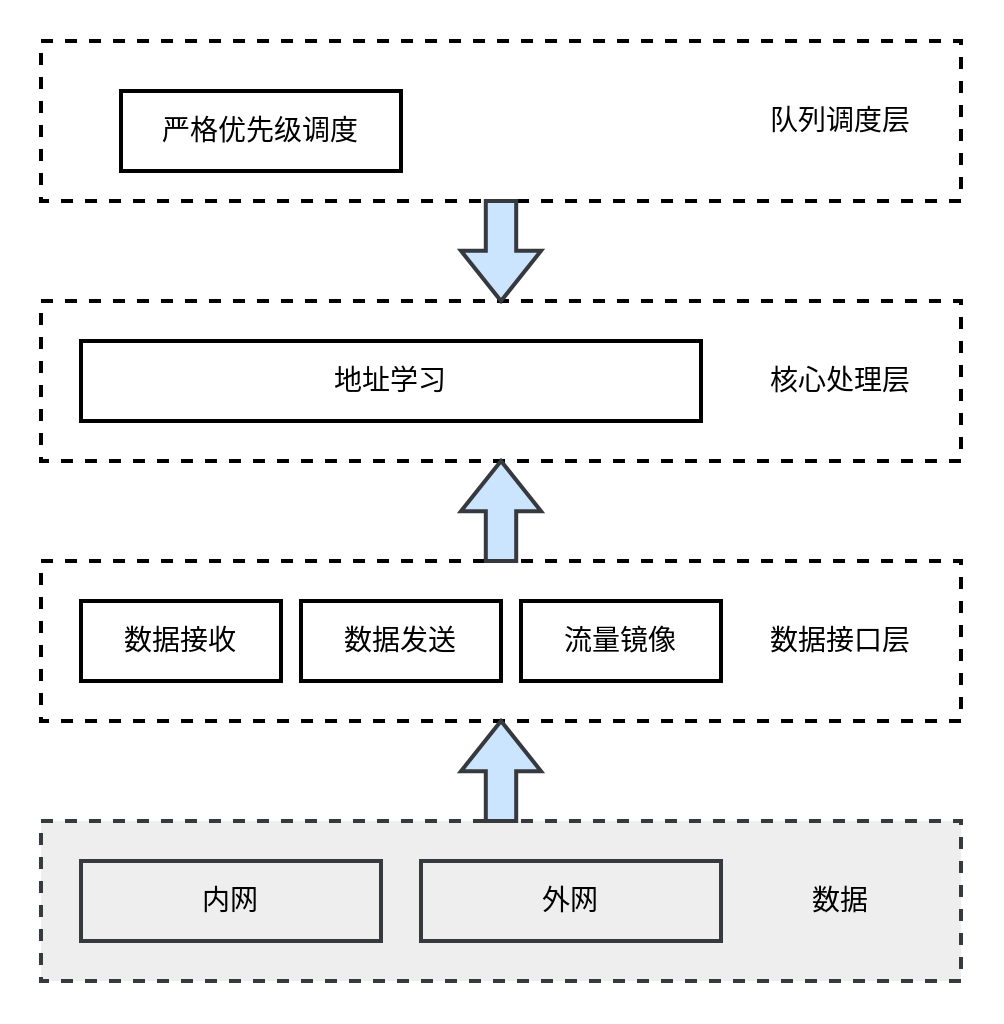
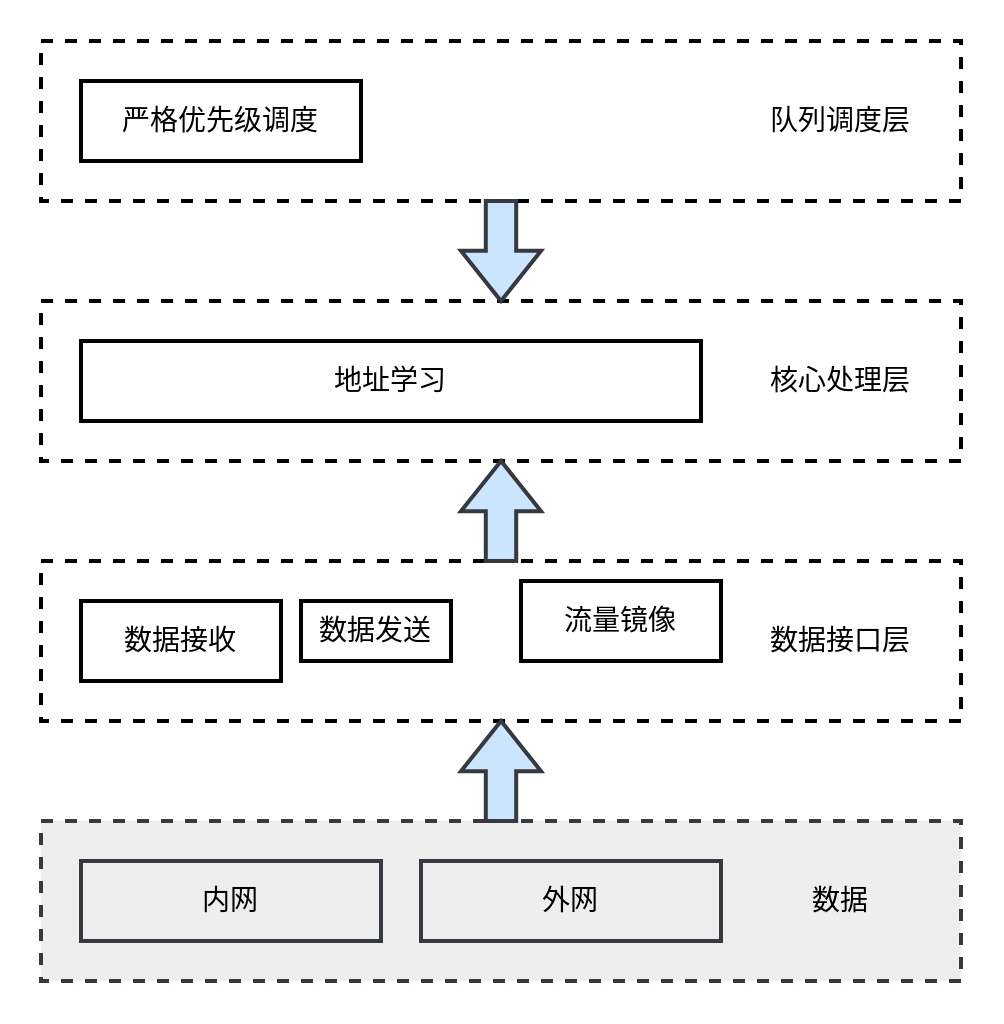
(261, 131) -> (221, 121)
(401, 641) -> (376, 631)
(621, 641) -> (621, 621)
